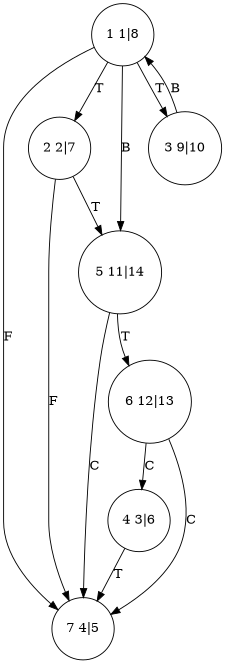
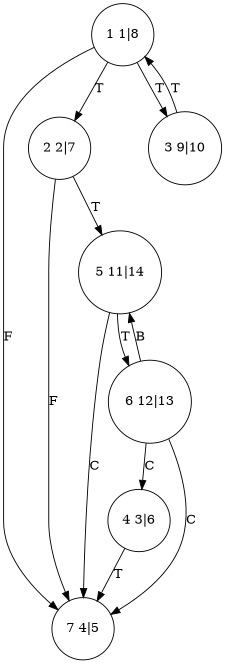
(176, 89) -> (176, 89)
(122, 144) -> (136, 342)
